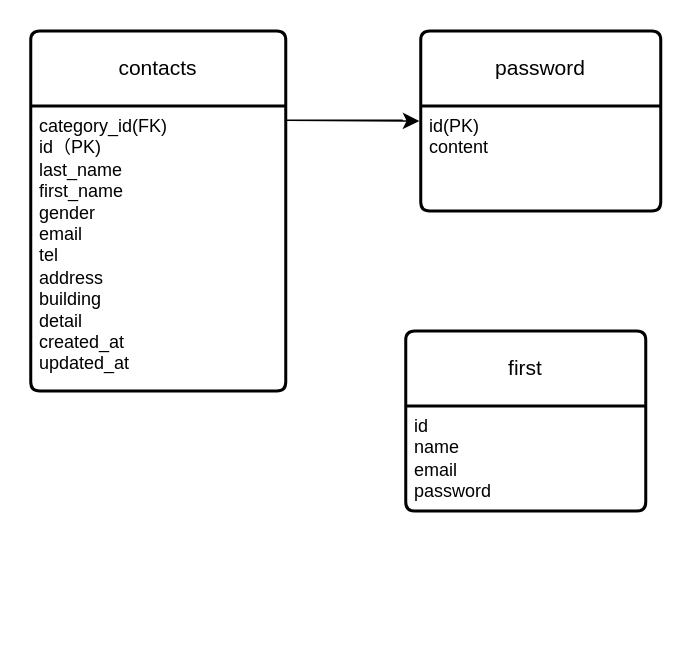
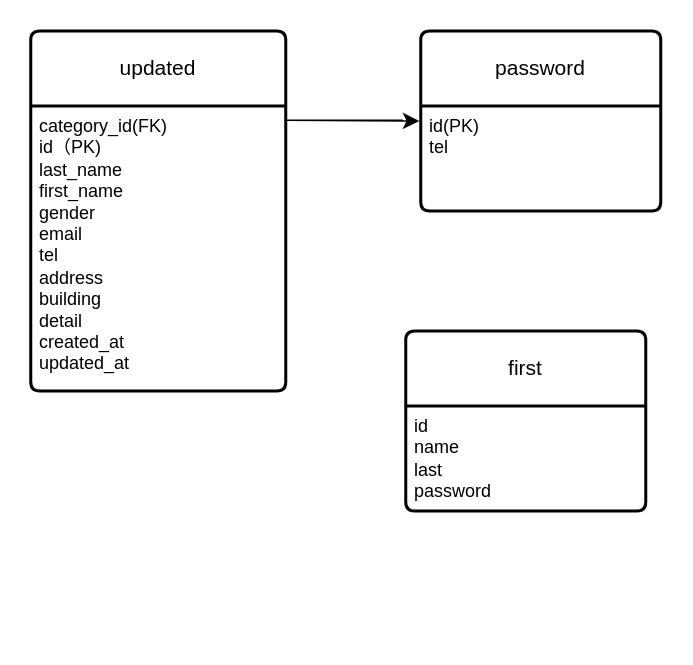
(158, 68) -> (158, 68)
(465, 138) -> (458, 138)
(455, 459) -> (455, 459)
